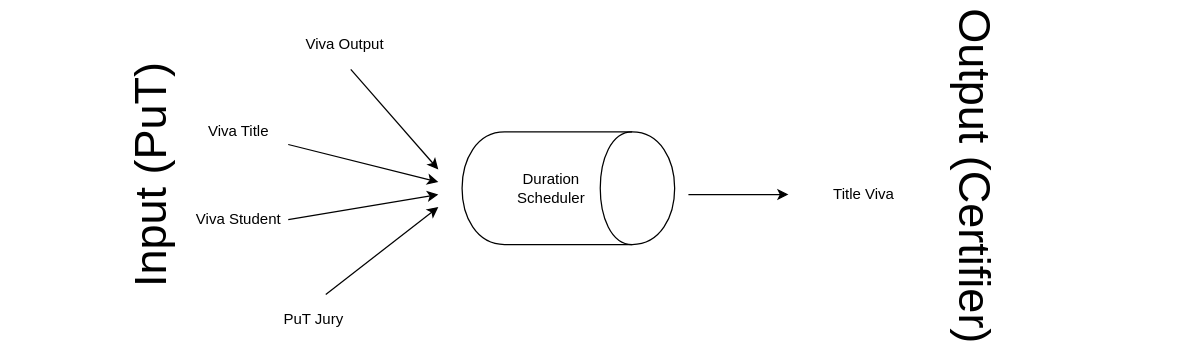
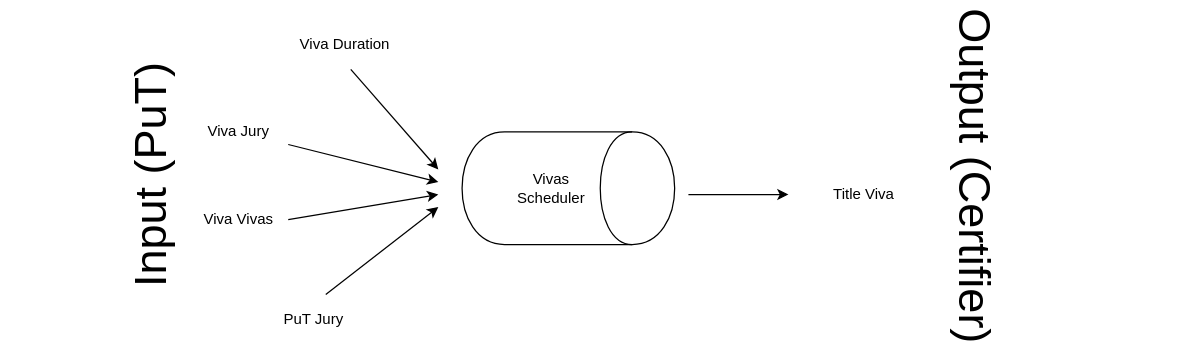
(345, 44) -> (345, 44)
(239, 132) -> (239, 132)
(551, 188) -> (551, 188)
(239, 219) -> (239, 219)
